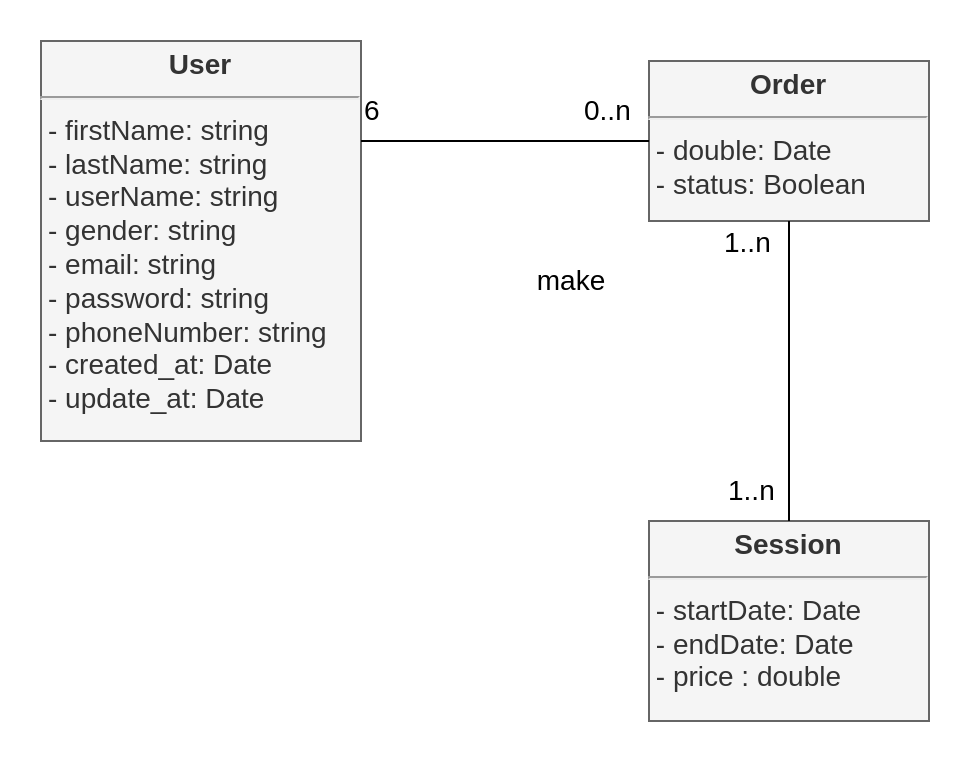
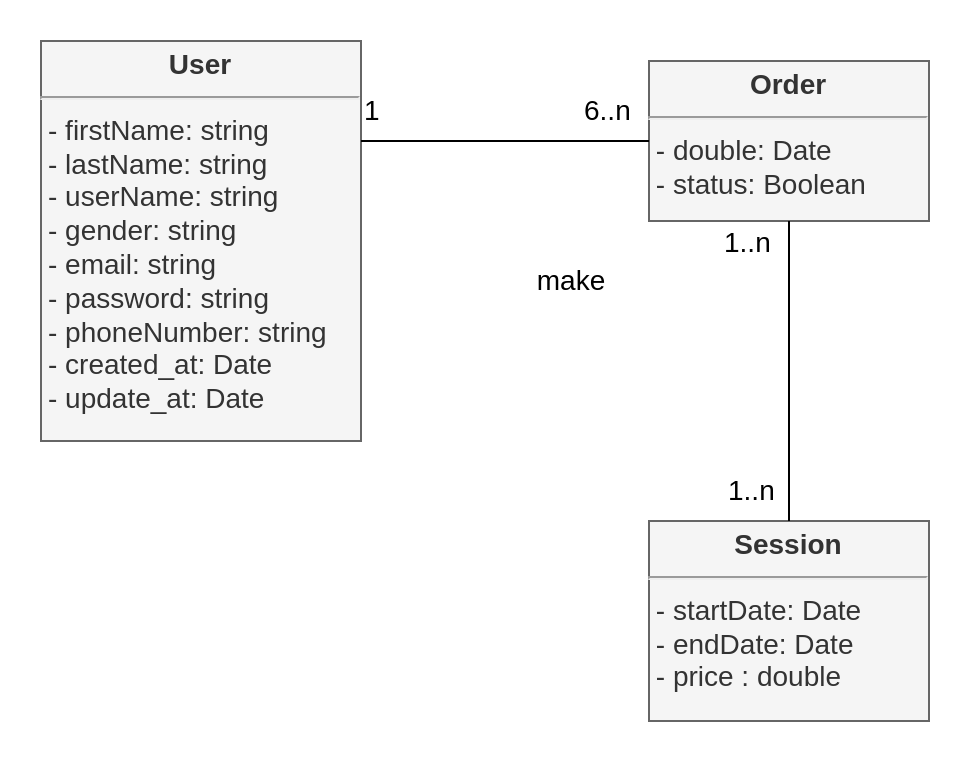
(373, 112) -> (373, 112)
(609, 112) -> (609, 112)
